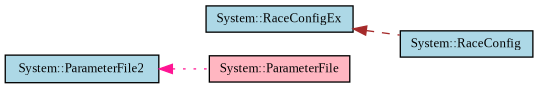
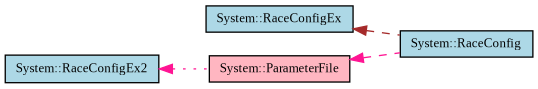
none -> (382, 55)
(82, 69) -> (82, 69)
